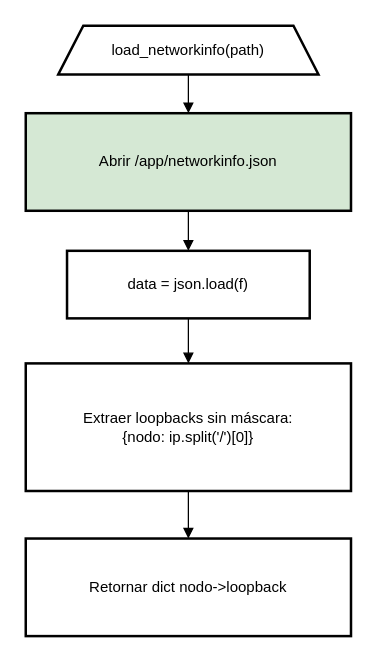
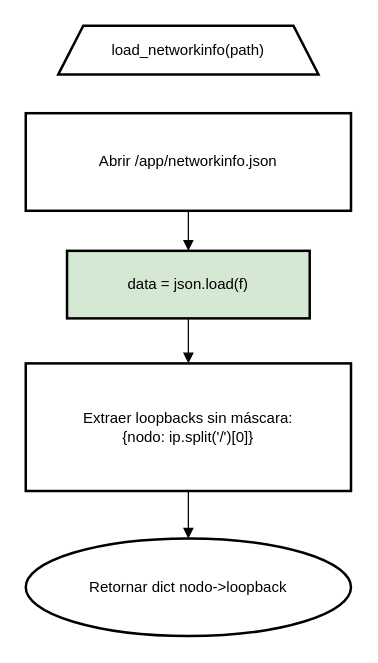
(188, 88) -> none
(188, 162) -> (188, 162)
(188, 284) -> (188, 284)
(188, 587) -> (188, 587)
